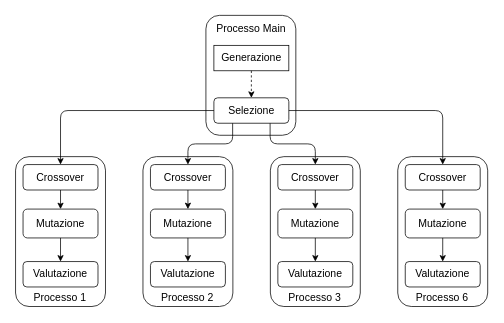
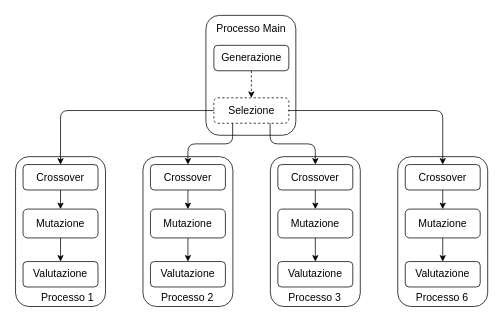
(251, 58) -> (251, 58)
(251, 111) -> (251, 111)
(60, 298) -> (68, 298)
